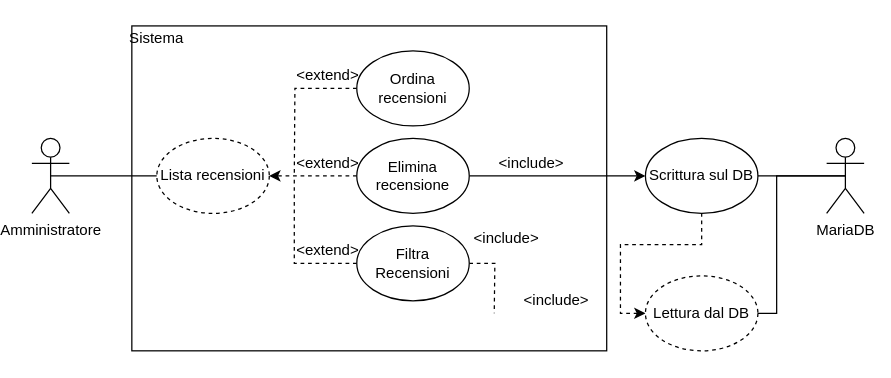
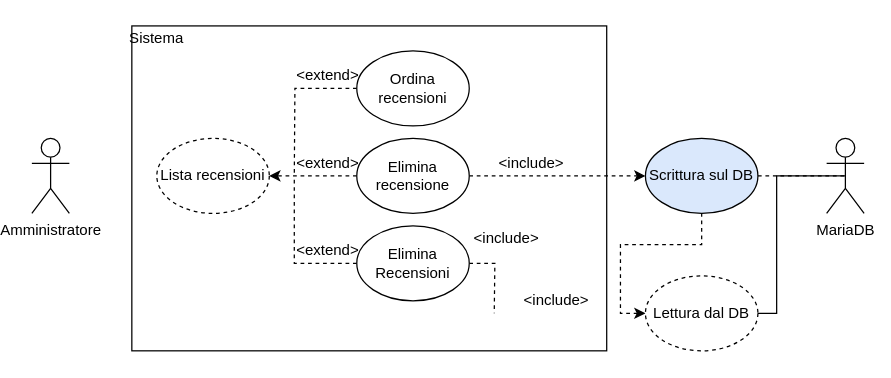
(105, 176) -> none
(553, 176) -> (553, 176)
(702, 176) -> (702, 176)
(766, 176) -> (766, 176)
(413, 263) -> (413, 263)
